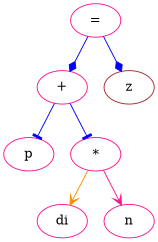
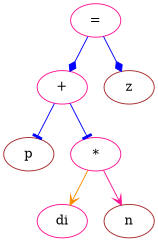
(29, 154) -> (29, 154)
(129, 221) -> (129, 221)
